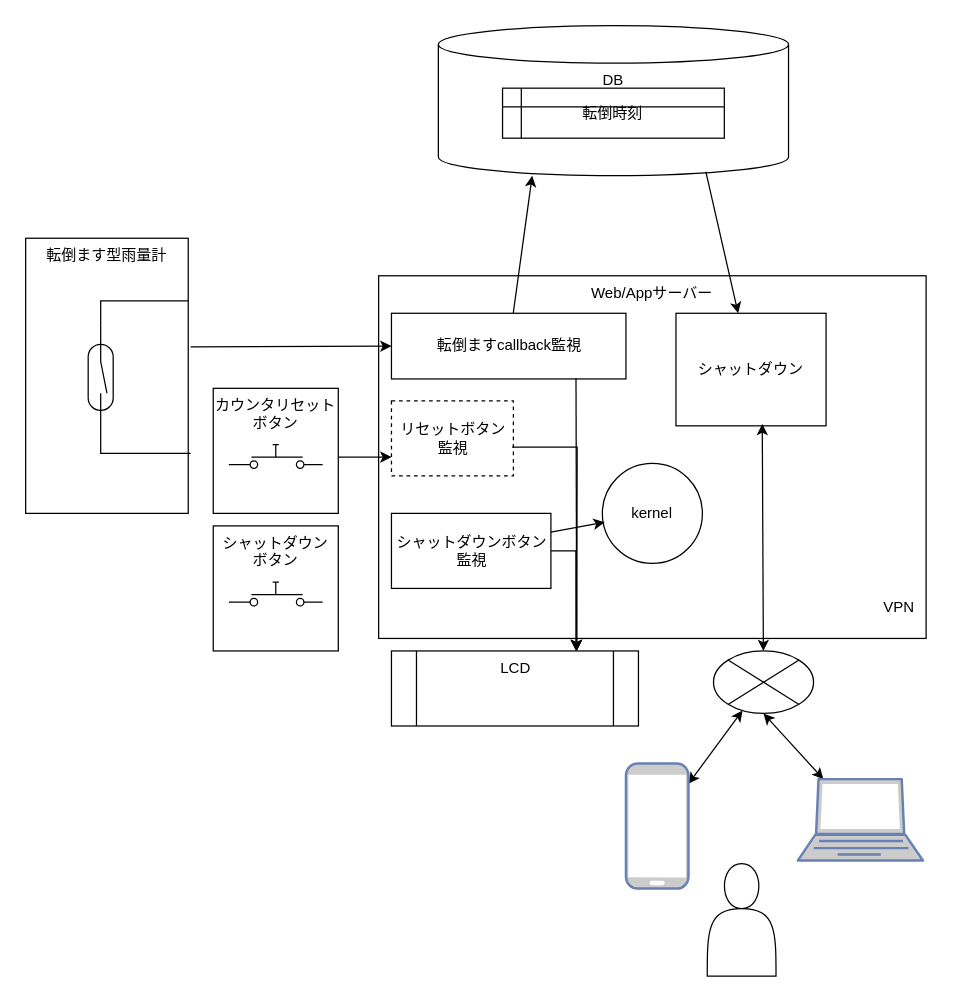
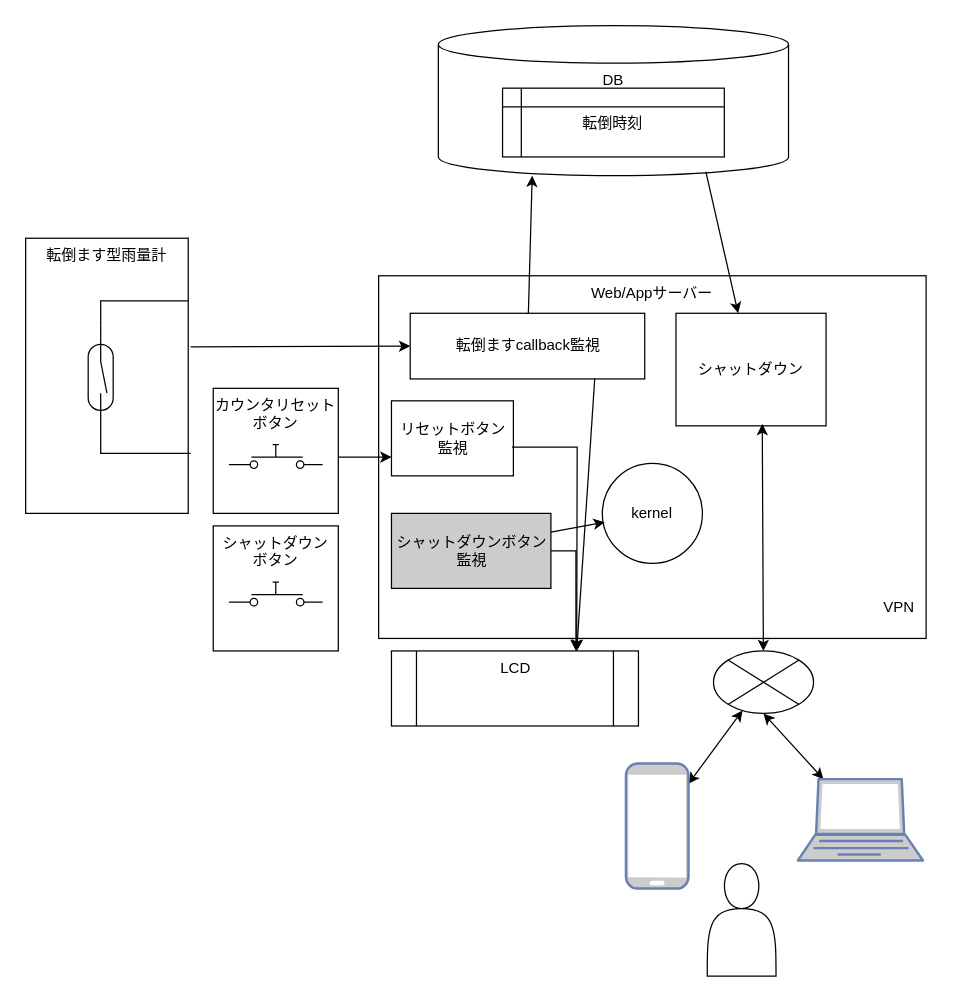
(613, 113) -> (613, 123)
(508, 346) -> (527, 346)
(452, 438) -> (452, 438)
(471, 551) -> (471, 551)
